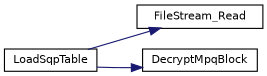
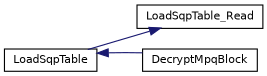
(200, 17) -> (200, 17)
(114, 68) -> (126, 53)
